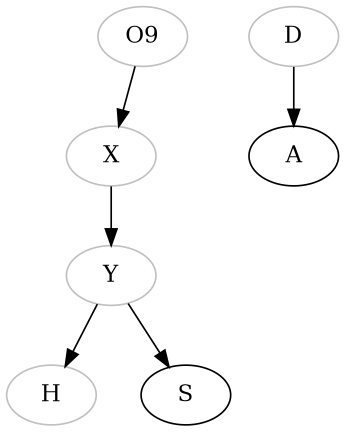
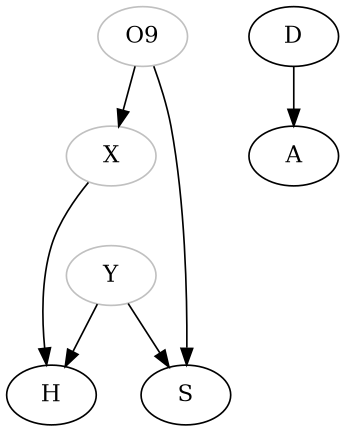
(294, 37) -> (294, 37)
none -> (181, 205)
(111, 208) -> (48, 260)
(51, 395) -> (51, 395)
